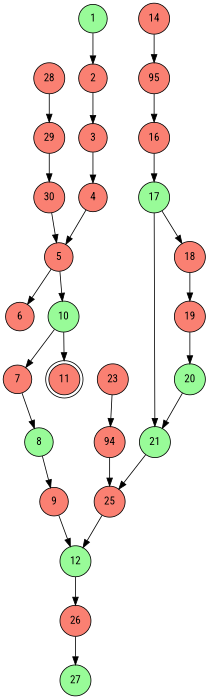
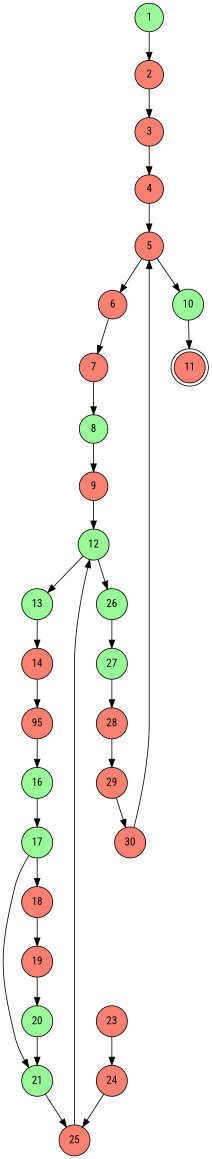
(154, 138) -> (37, 783)
(43, 345) -> (104, 332)
(110, 442) -> (112, 1081)
none -> (37, 604)
(75, 621) -> (112, 604)
none -> (112, 690)
